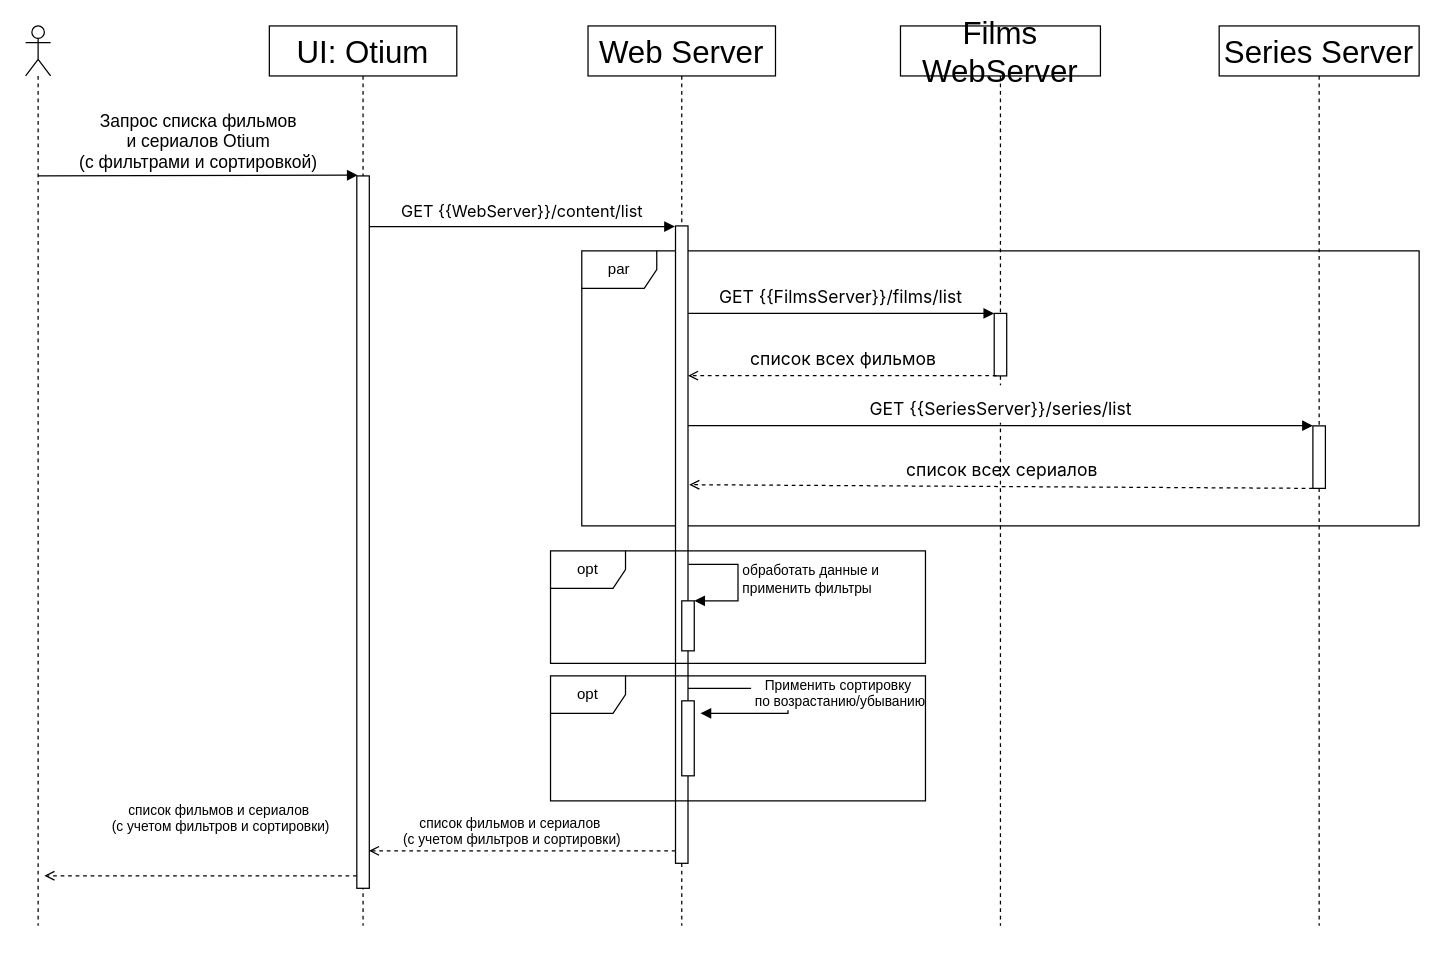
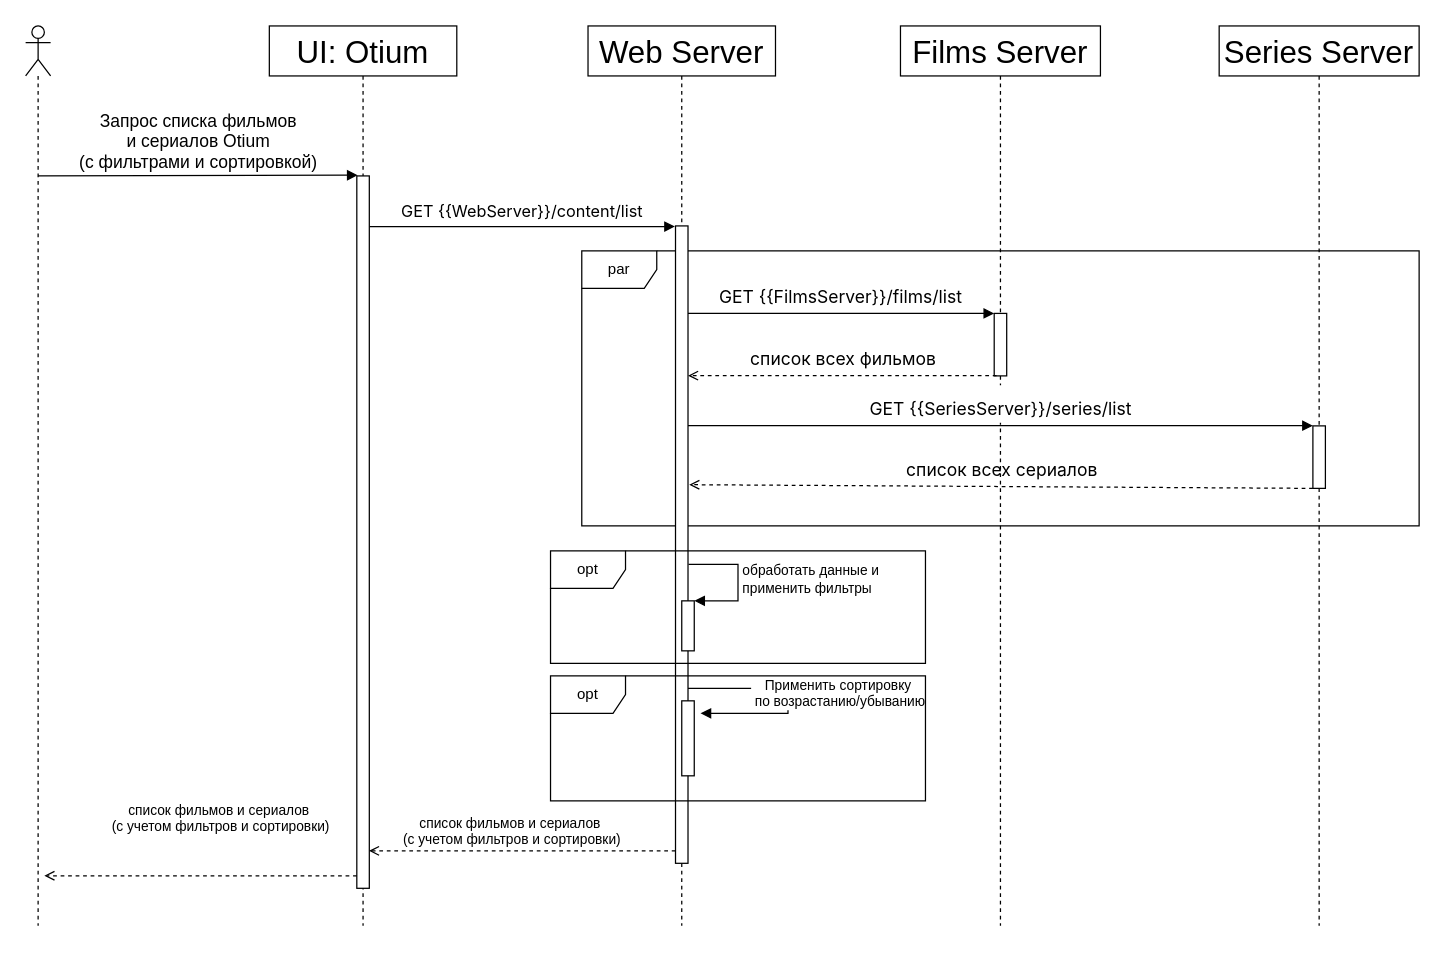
(1001, 51) -> (1001, 51)
